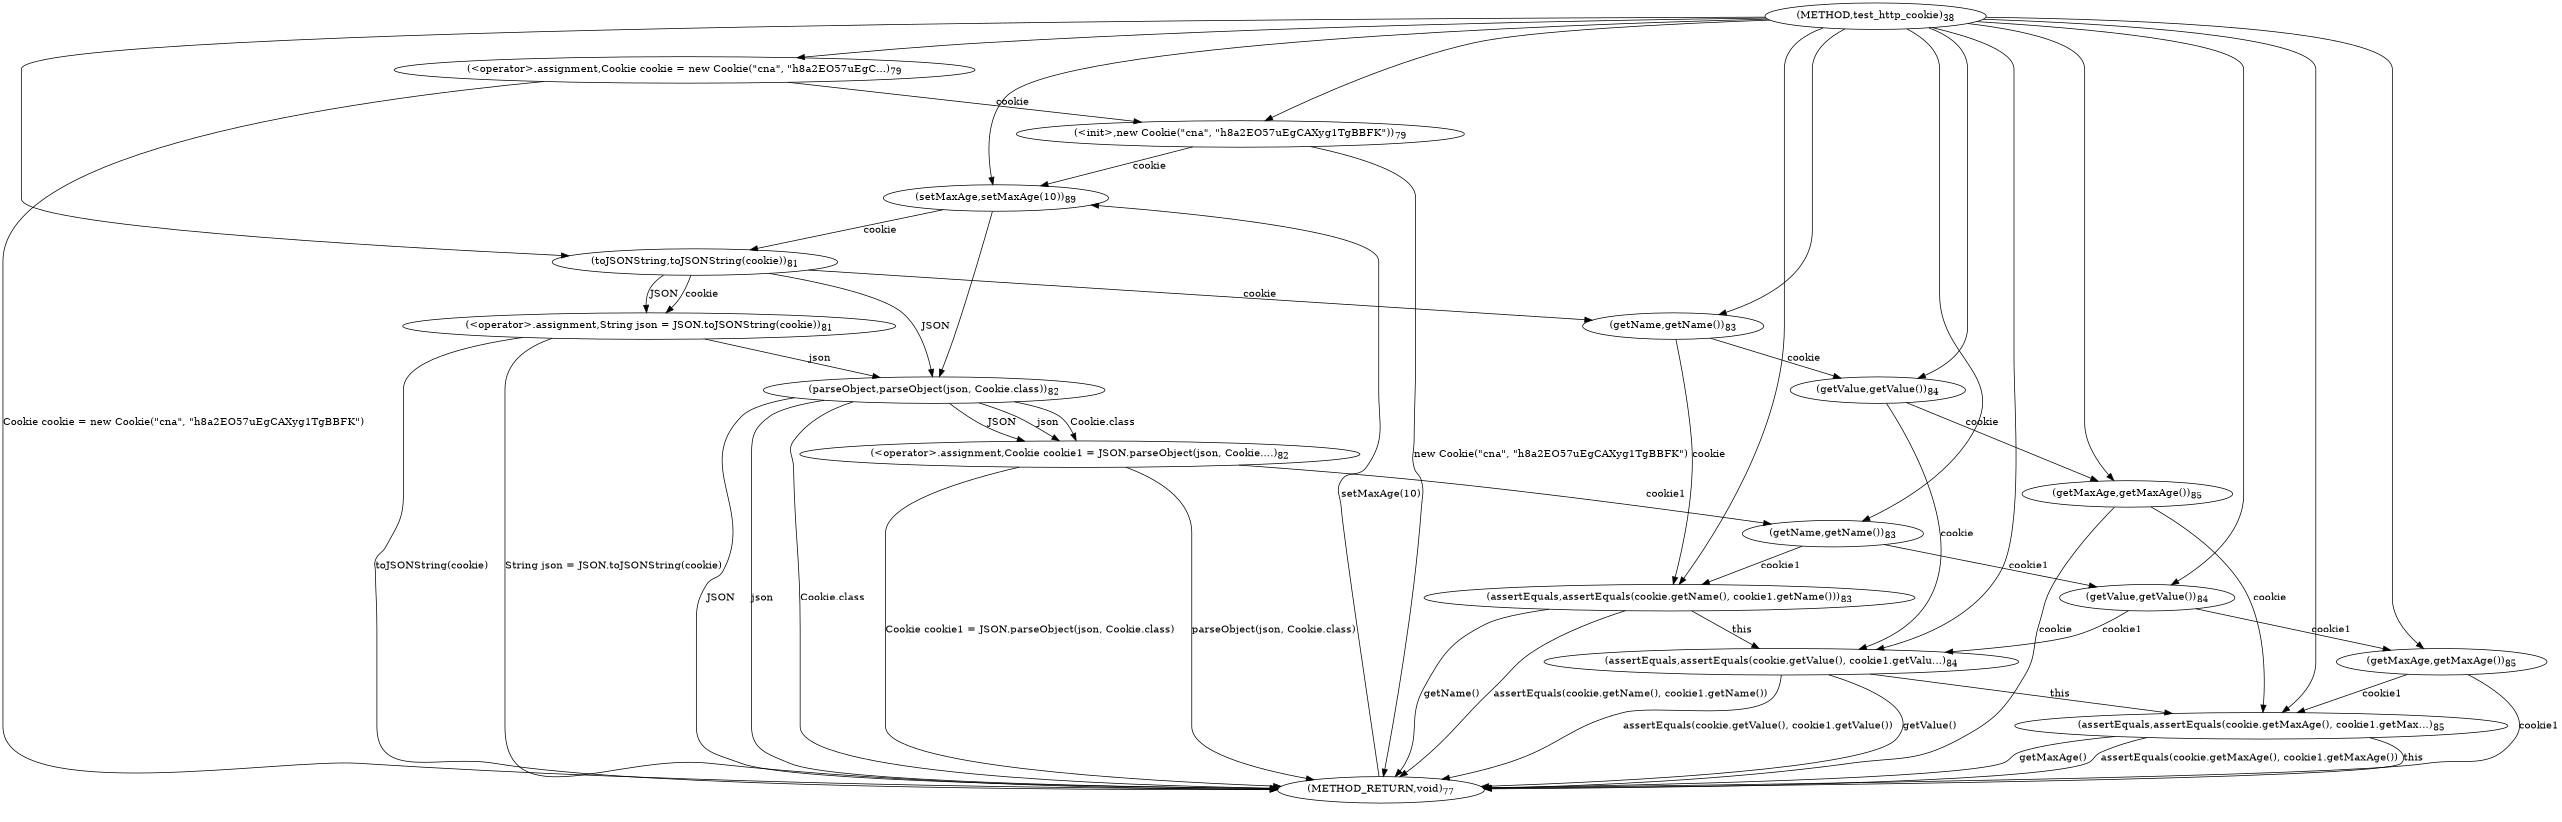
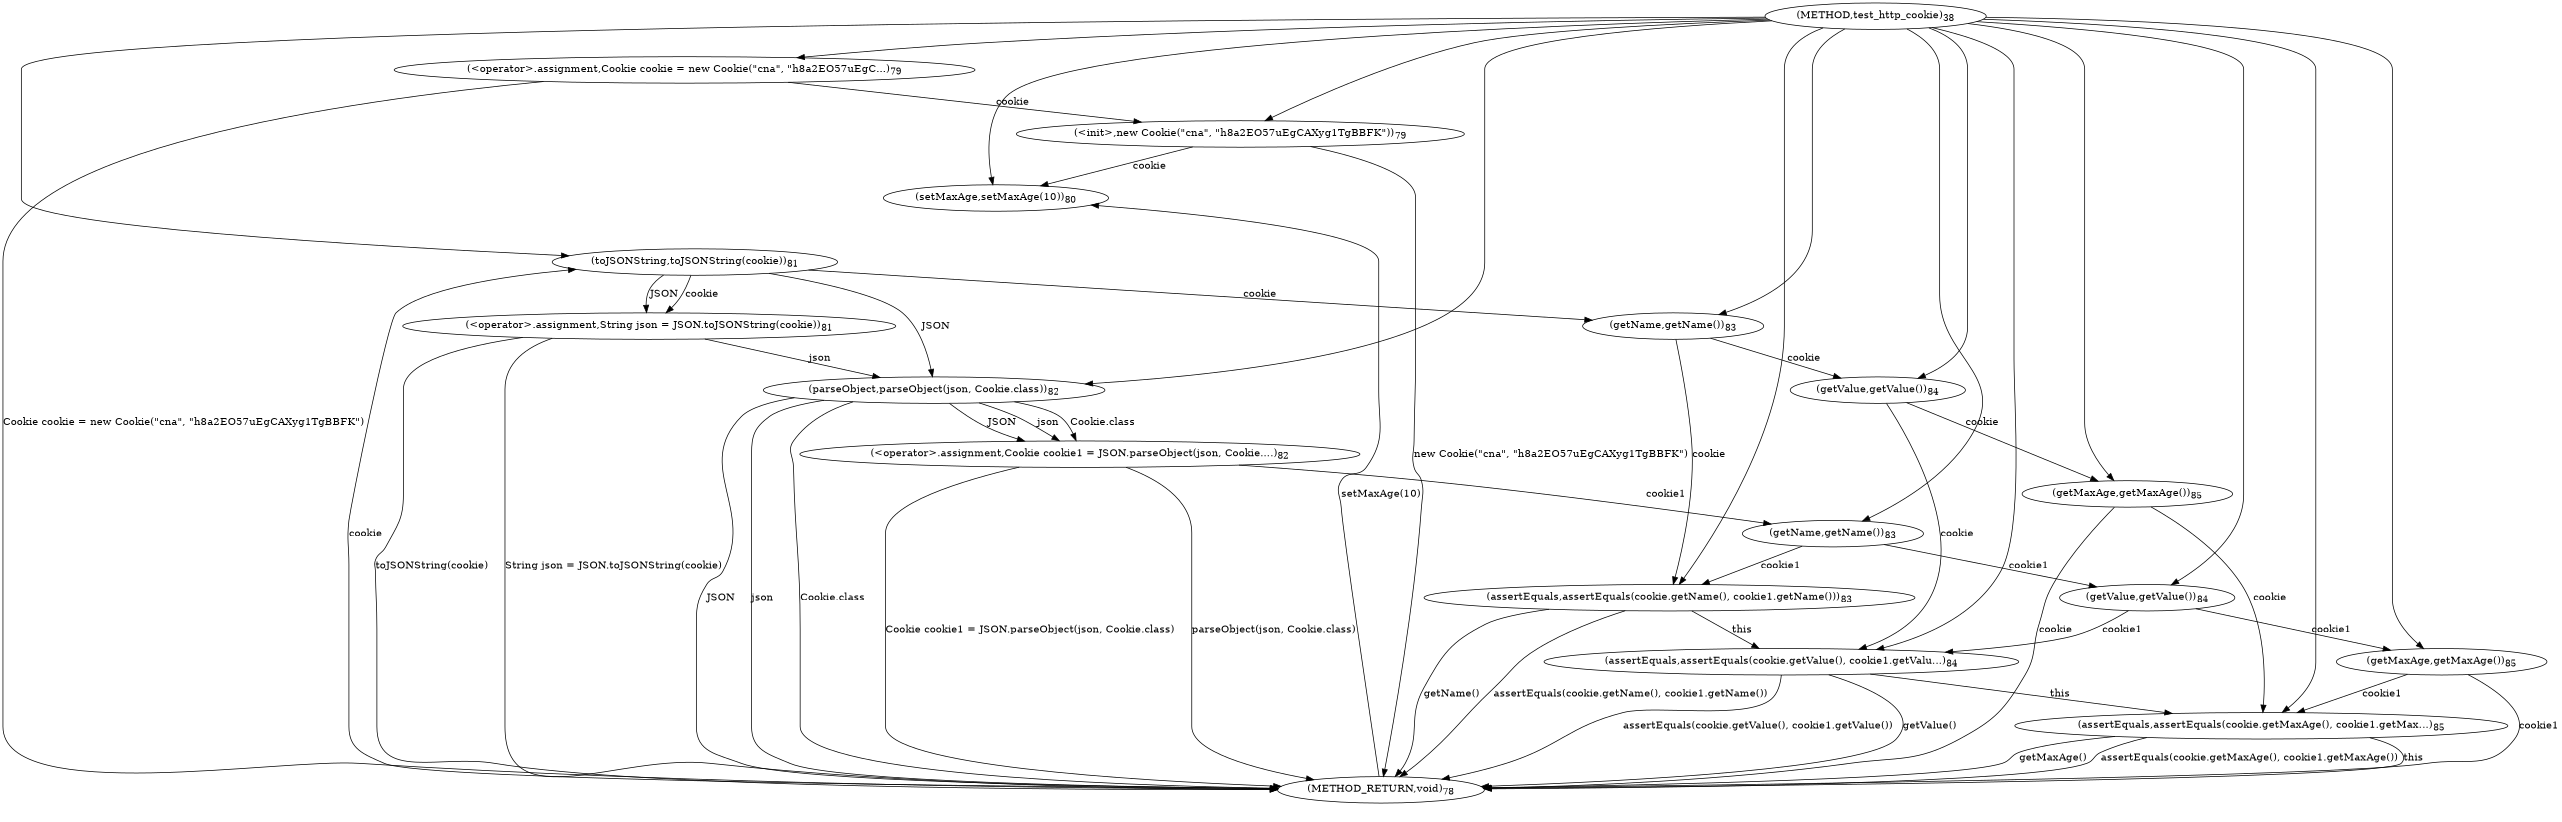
(1071, 197) -> (1071, 197)
(850, 229) -> (355, 746)
(969, 291) -> (1485, 233)
(1449, 789) -> (1449, 789)
